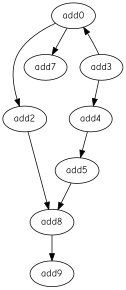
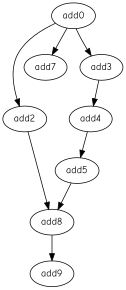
(94, 44) -> (81, 39)
